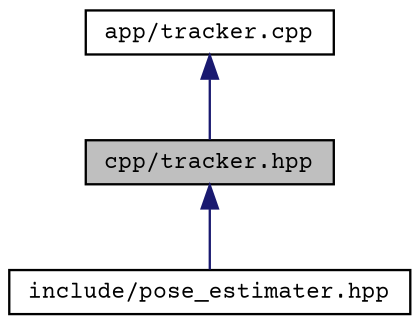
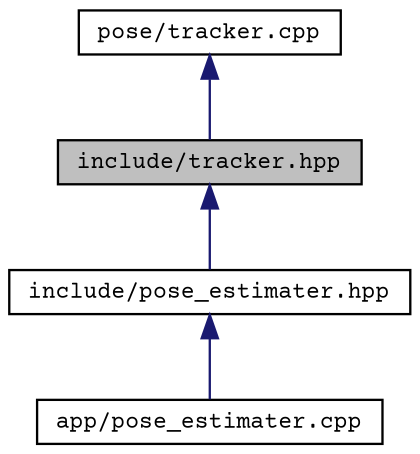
(210, 32) -> (210, 32)
(210, 162) -> (210, 162)
none -> (210, 422)
